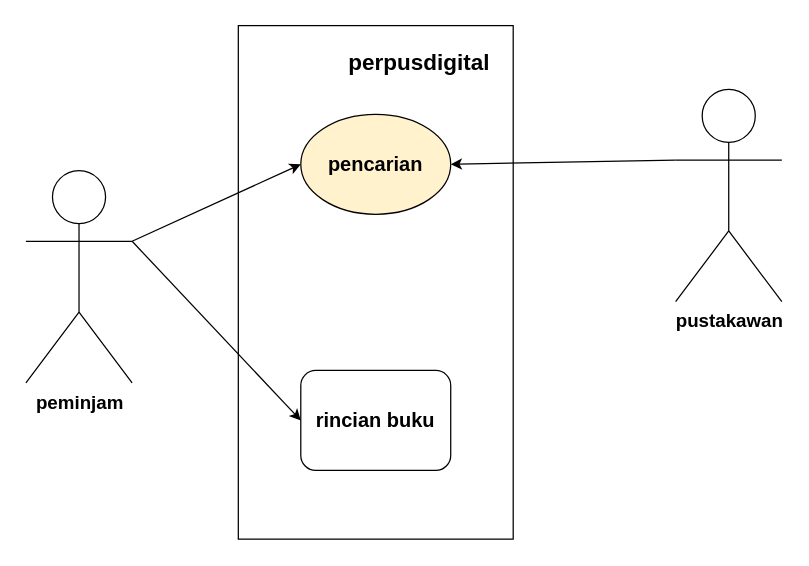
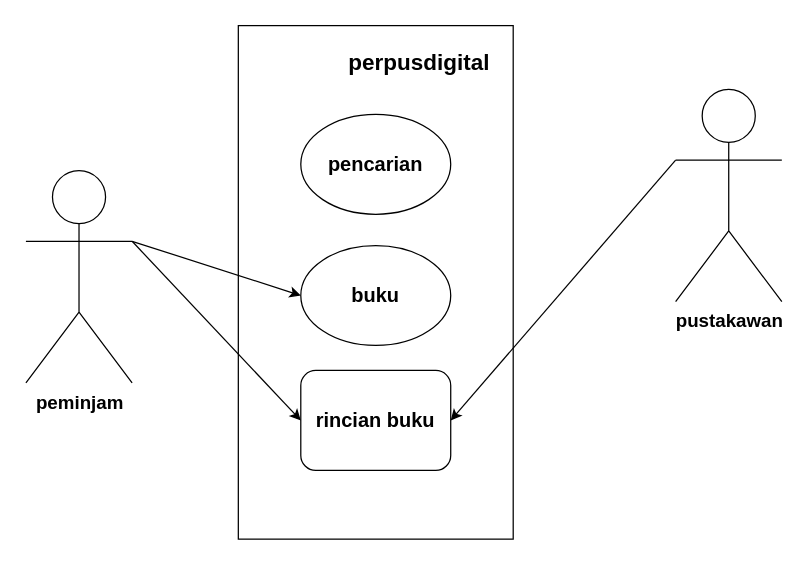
(566, 162) -> none
(376, 164) -> (376, 164)
(214, 204) -> none
none -> (214, 268)
none -> (565, 288)
none -> (376, 296)
